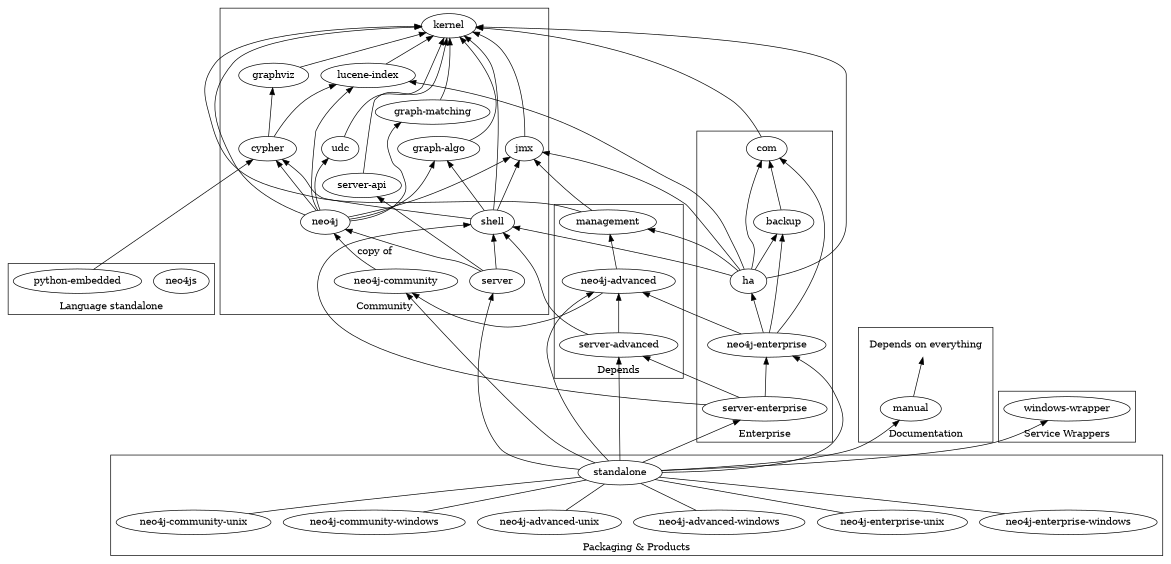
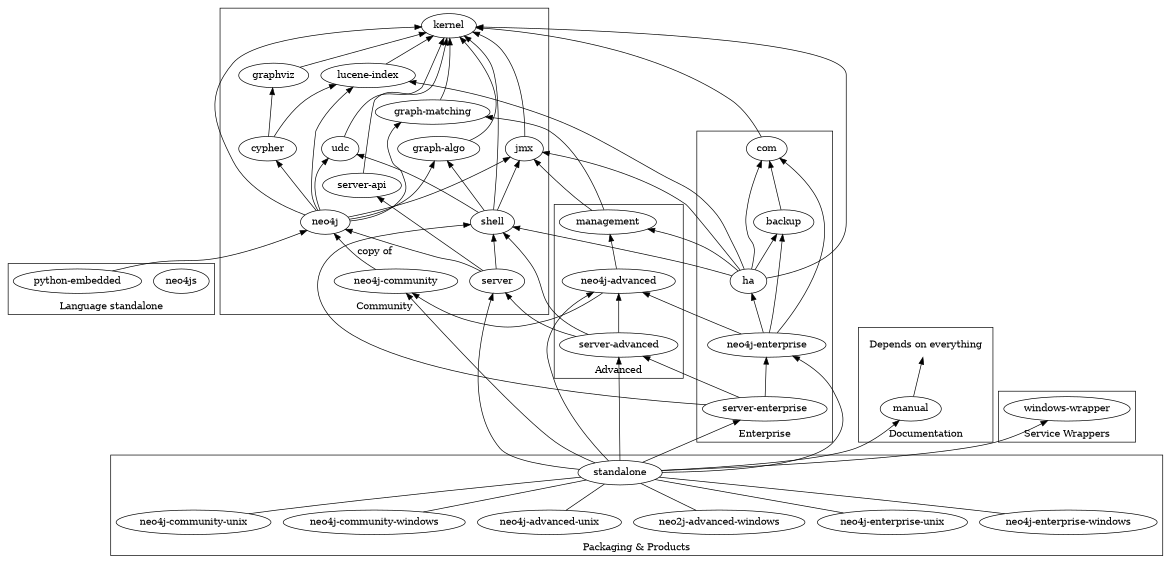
(264, 184) -> (564, 143)
(407, 211) -> (420, 179)
(170, 216) -> (208, 259)
none -> (545, 325)
(619, 370) -> (619, 370)
(719, 522) -> (719, 522)
